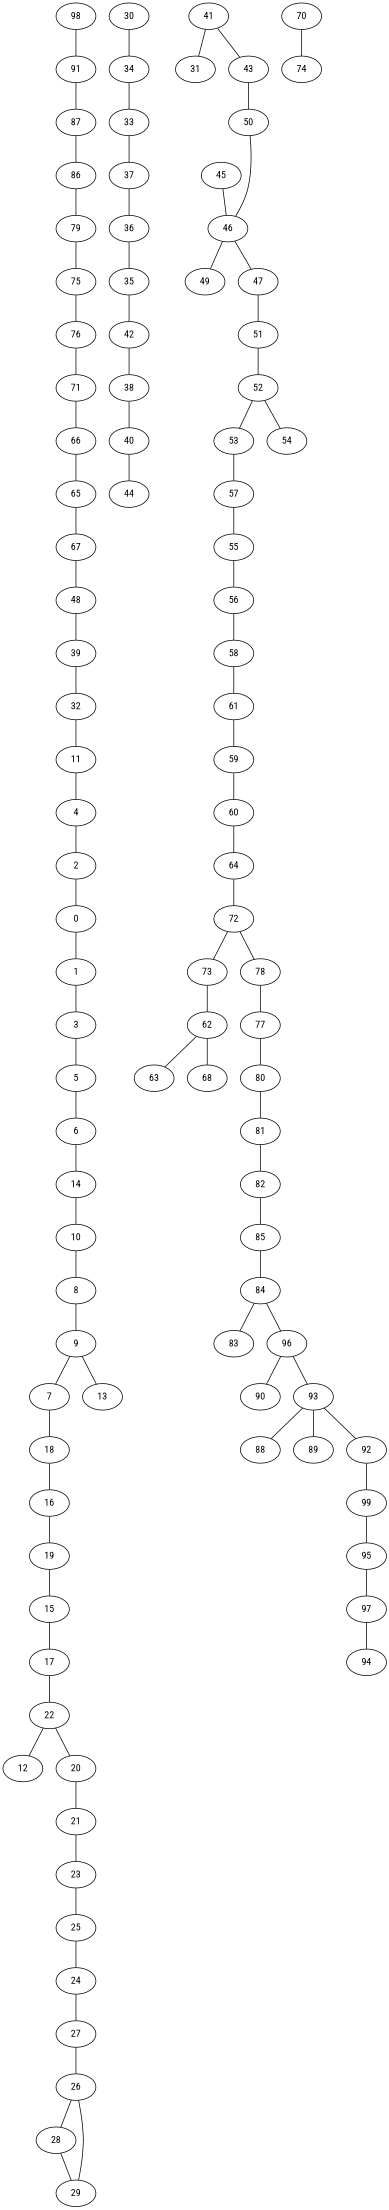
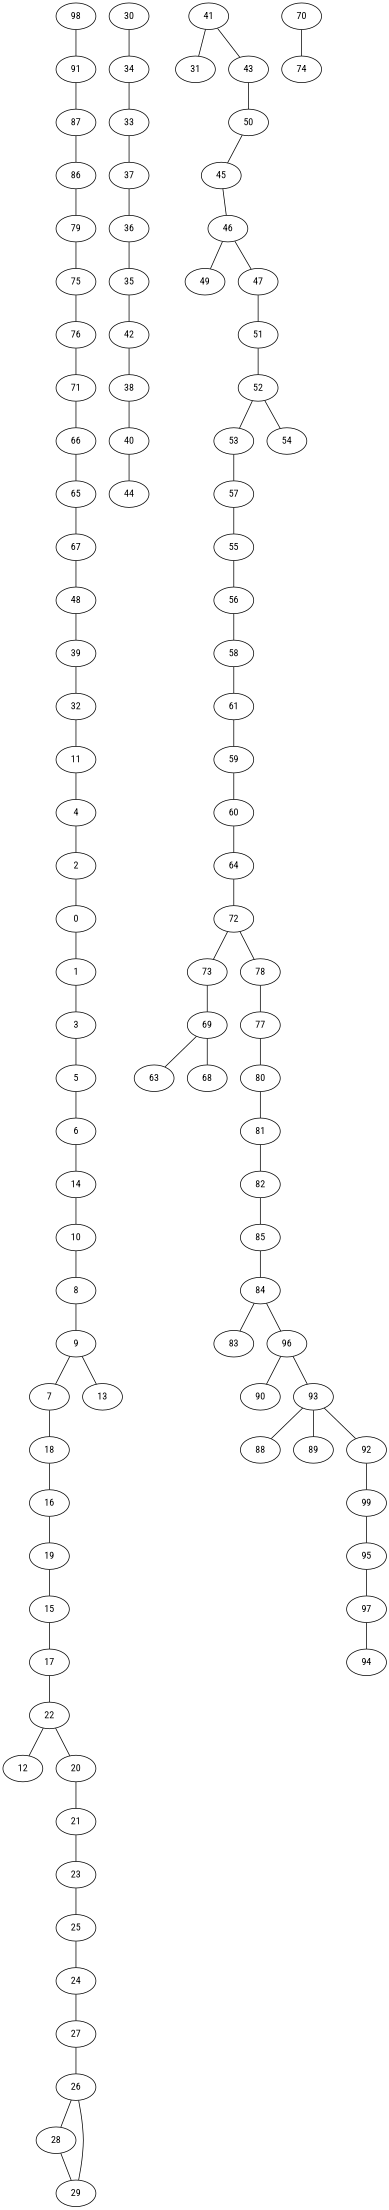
(250, 177) -> (235, 149)
(207, 1025) -> (207, 1025)
